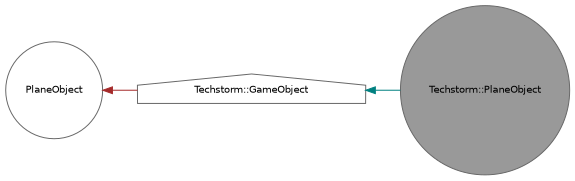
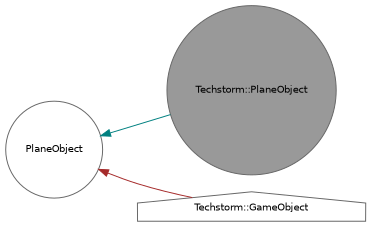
(388, 90) -> (140, 124)
